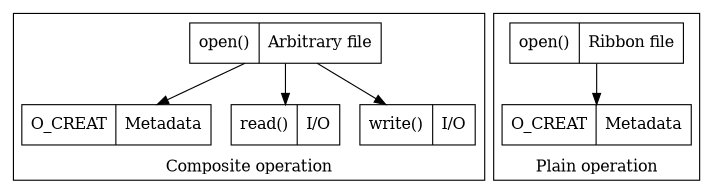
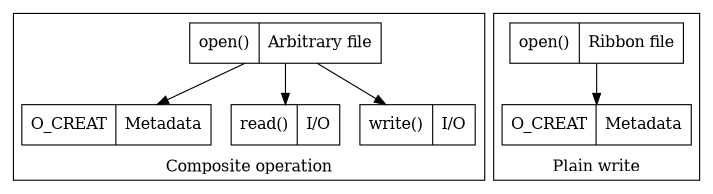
(597, 167) -> (597, 167)
